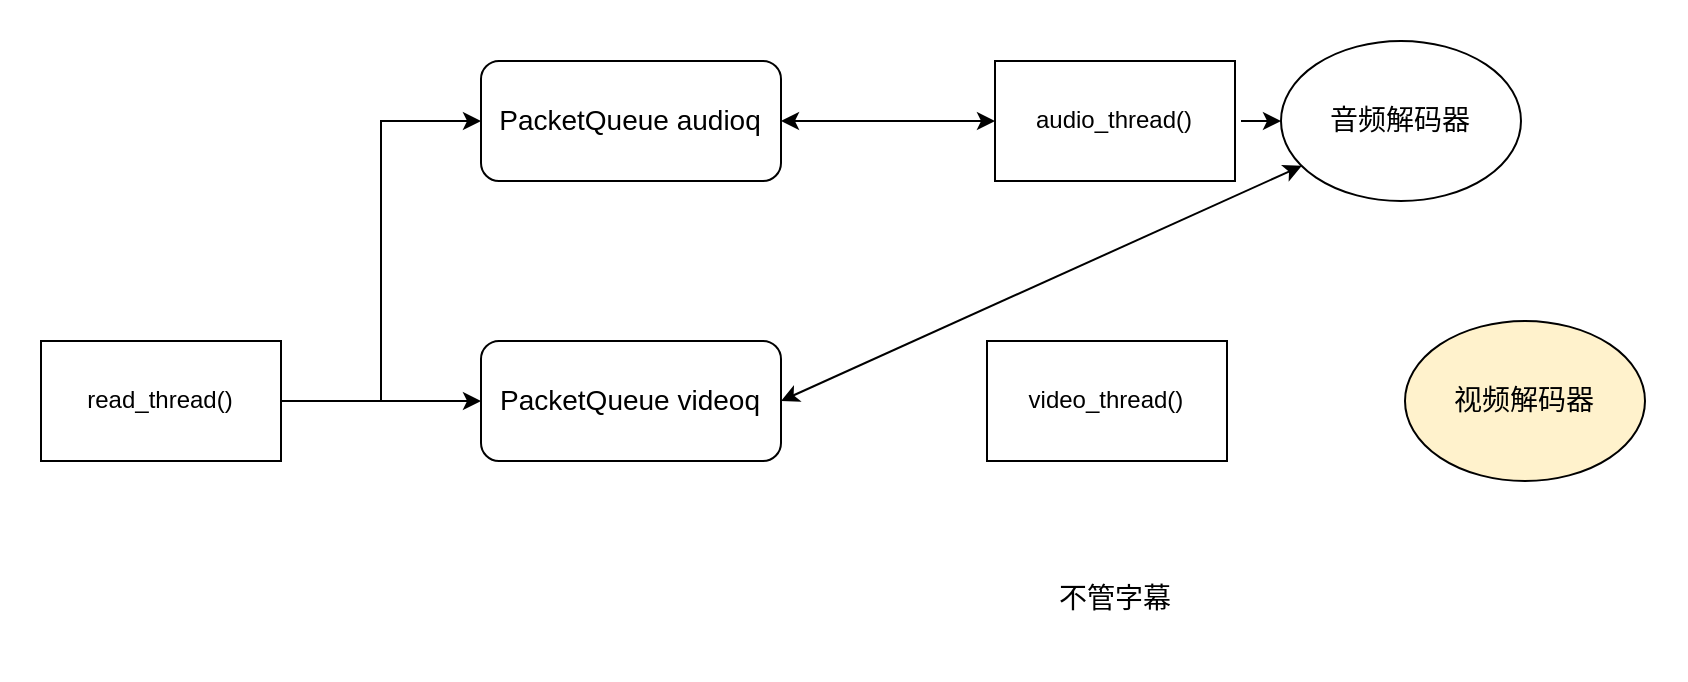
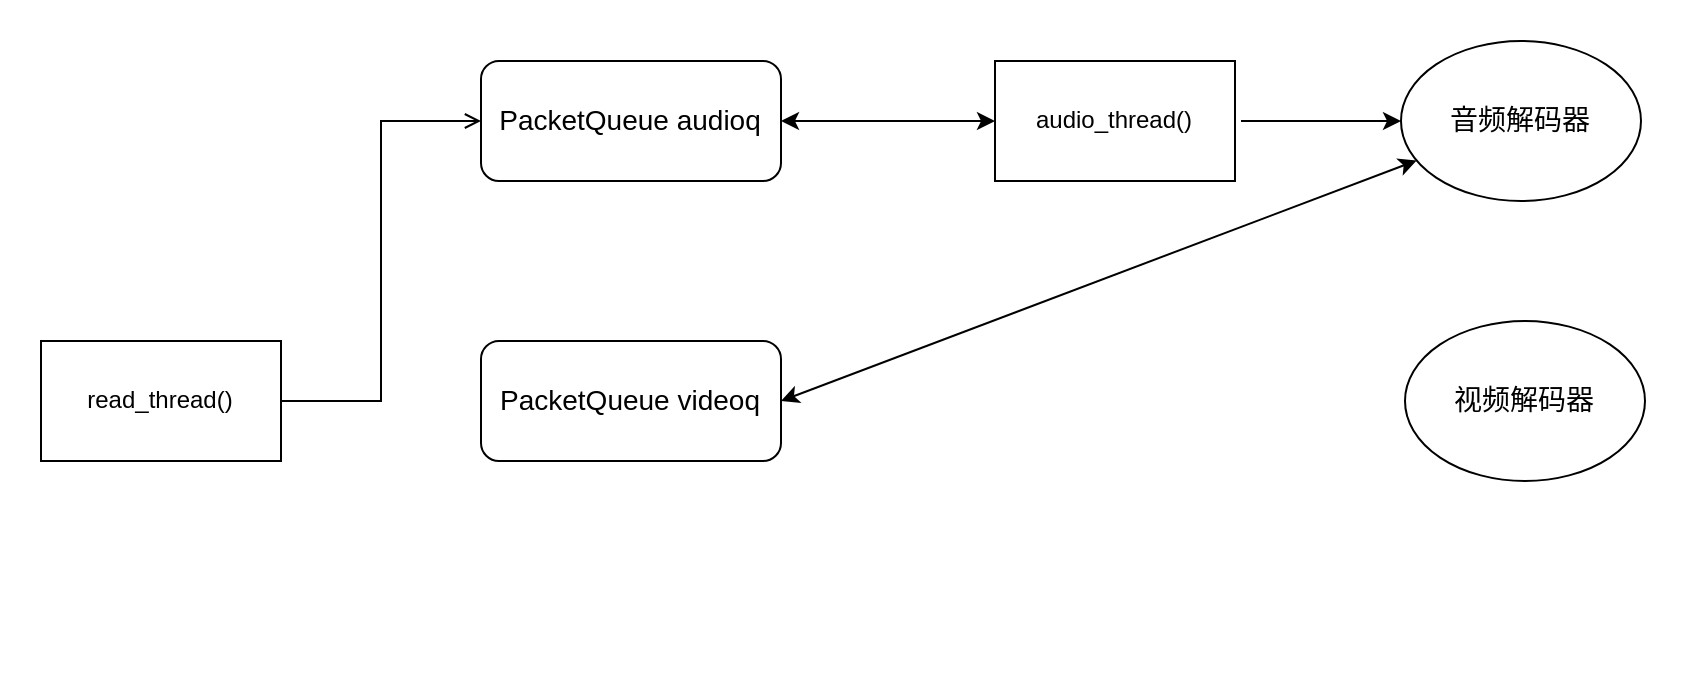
(466, 121) -> (468, 121)
(1401, 121) -> (1521, 121)
(426, 401) -> none
(1107, 401) -> none
(1525, 401) -> (1525, 401)
(1115, 599) -> none
